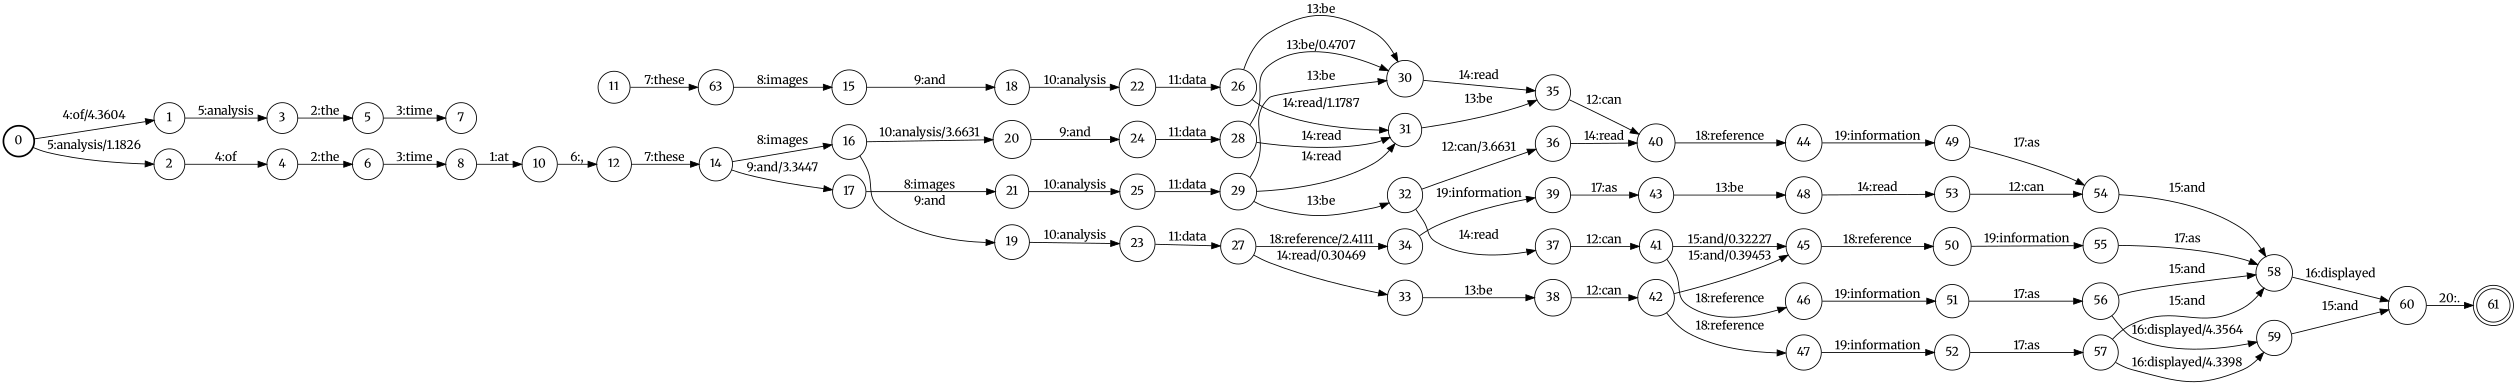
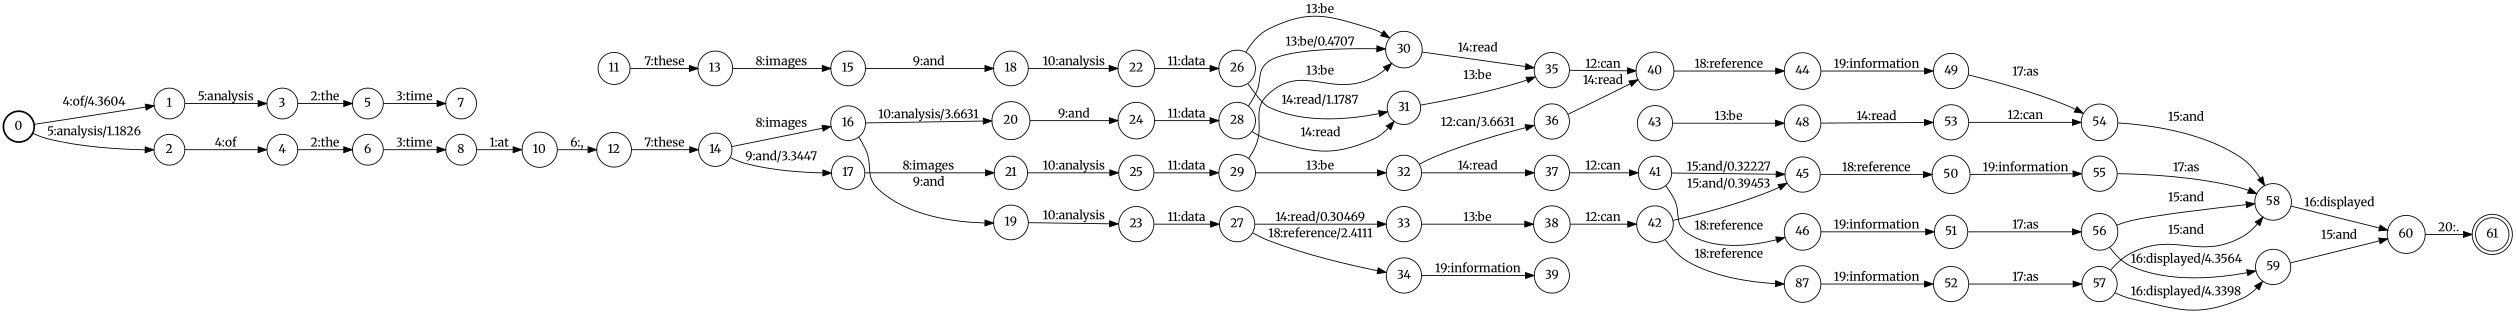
(716, 87) -> (715, 68)
(1327, 182) -> none
(1600, 195) -> none
(1804, 352) -> (1803, 284)
